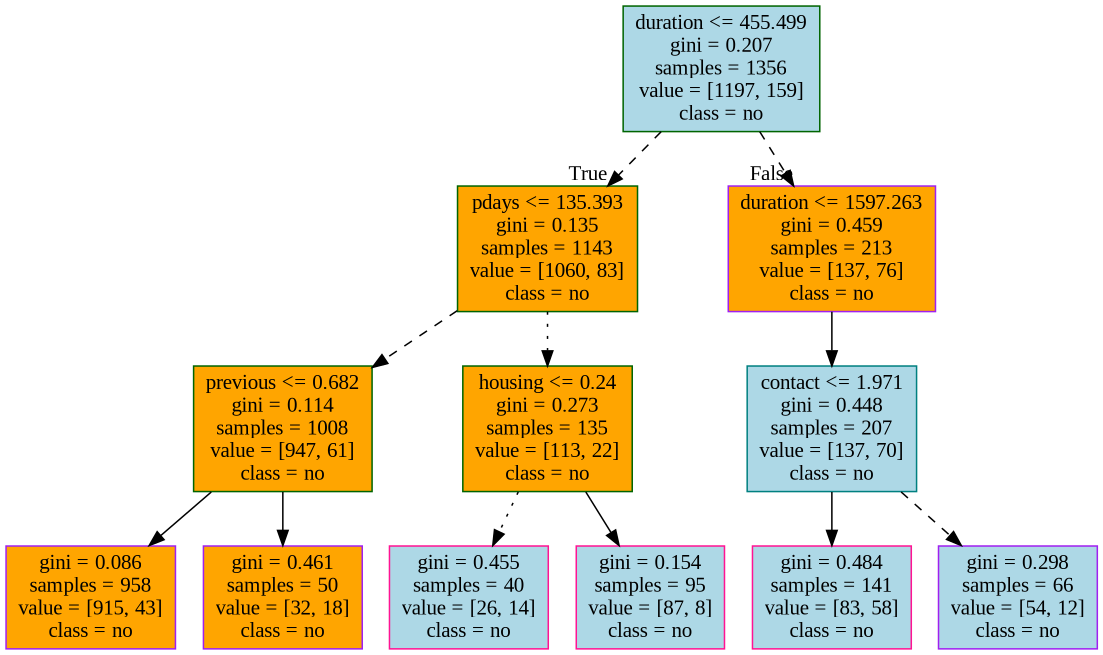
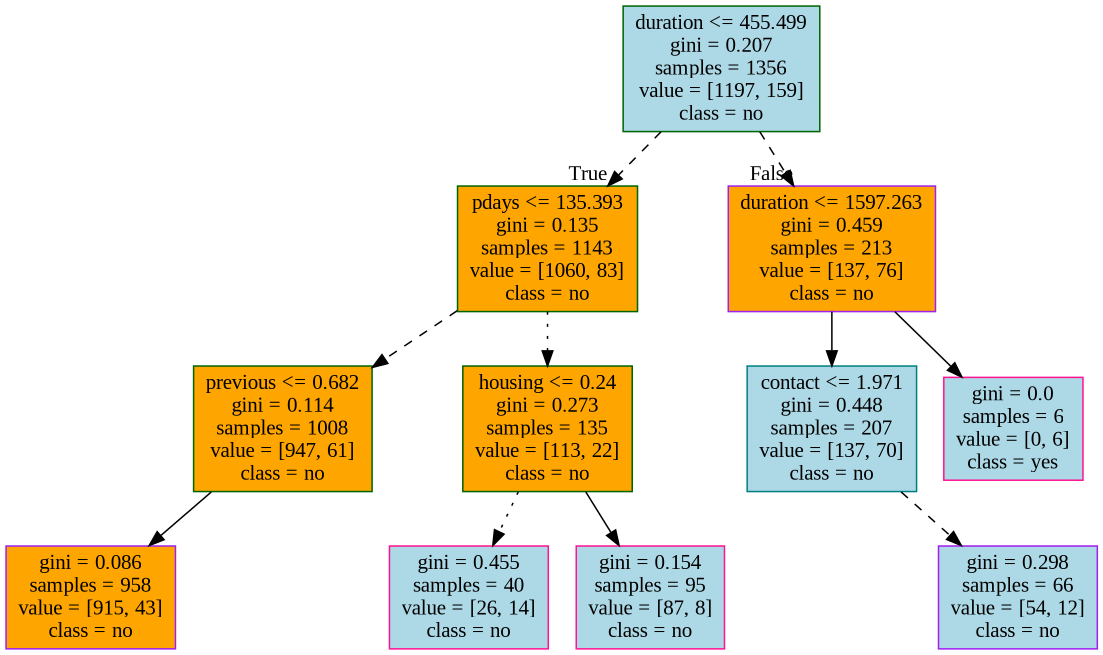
none -> (1013, 429)
(283, 597) -> none
(832, 597) -> none
